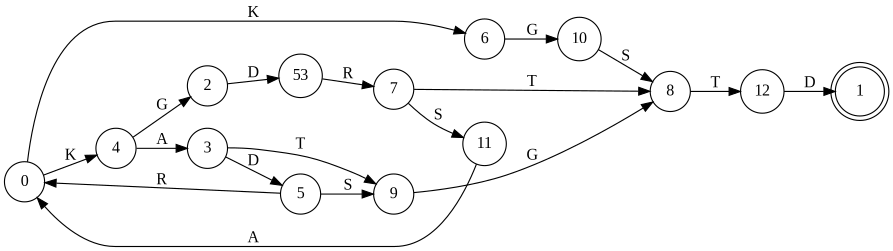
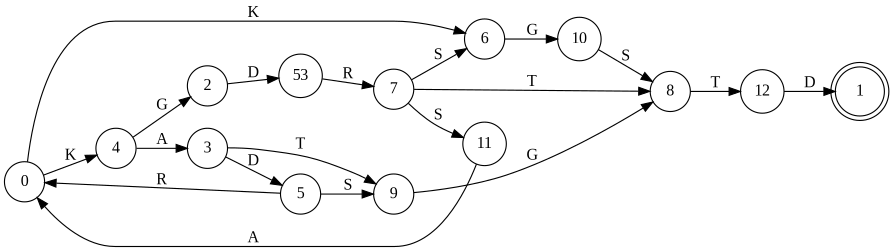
none -> (434, 67)
